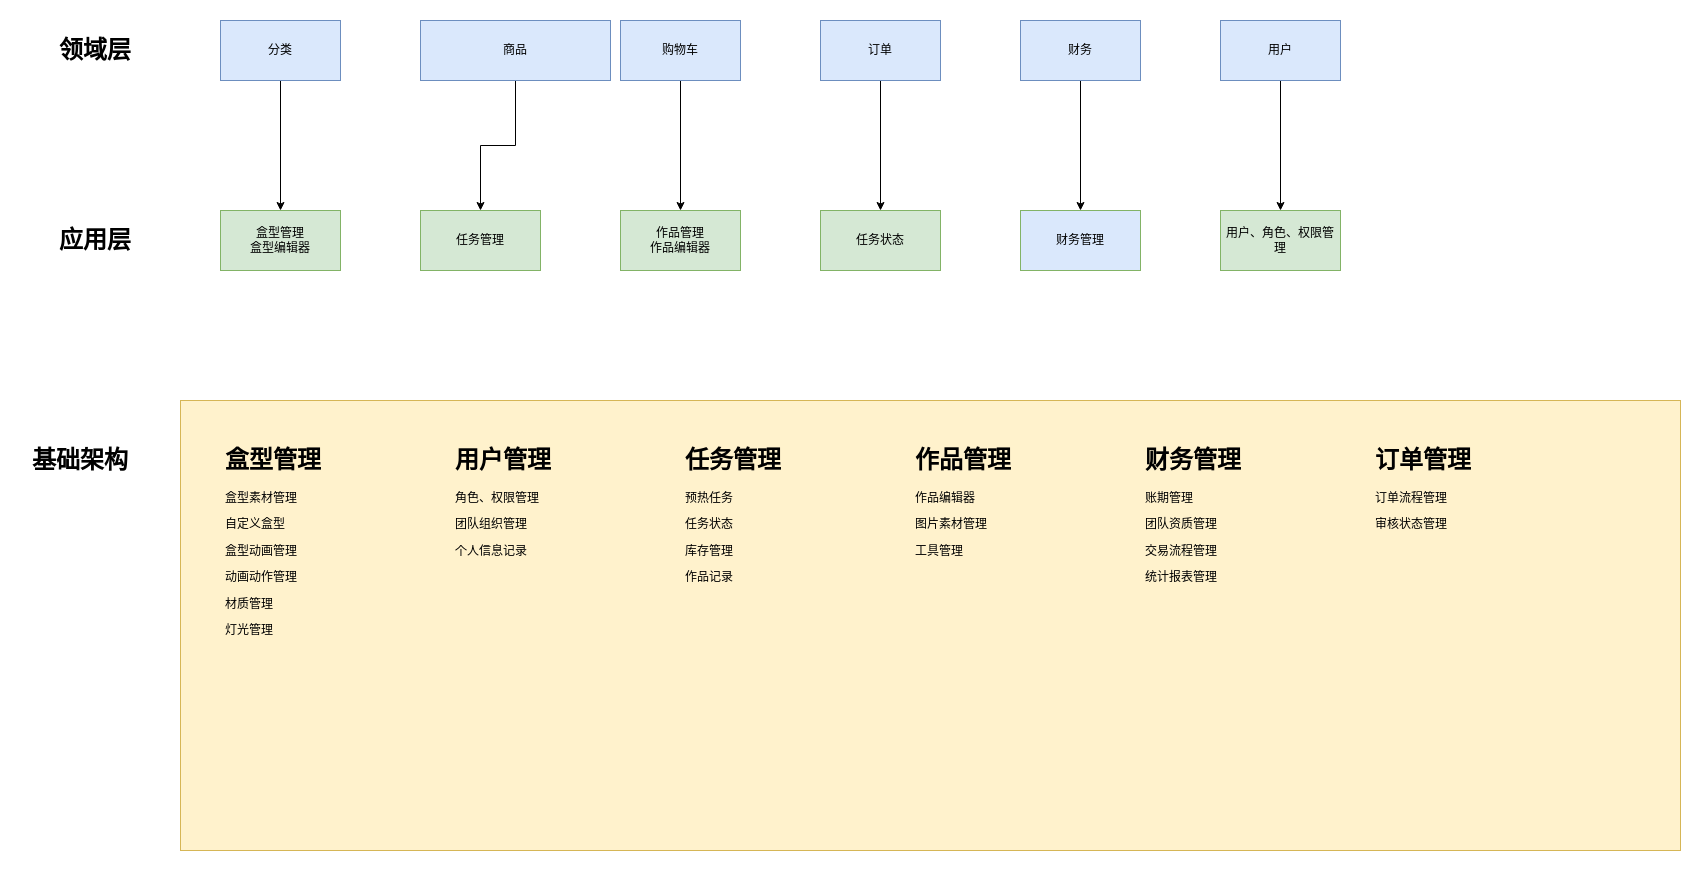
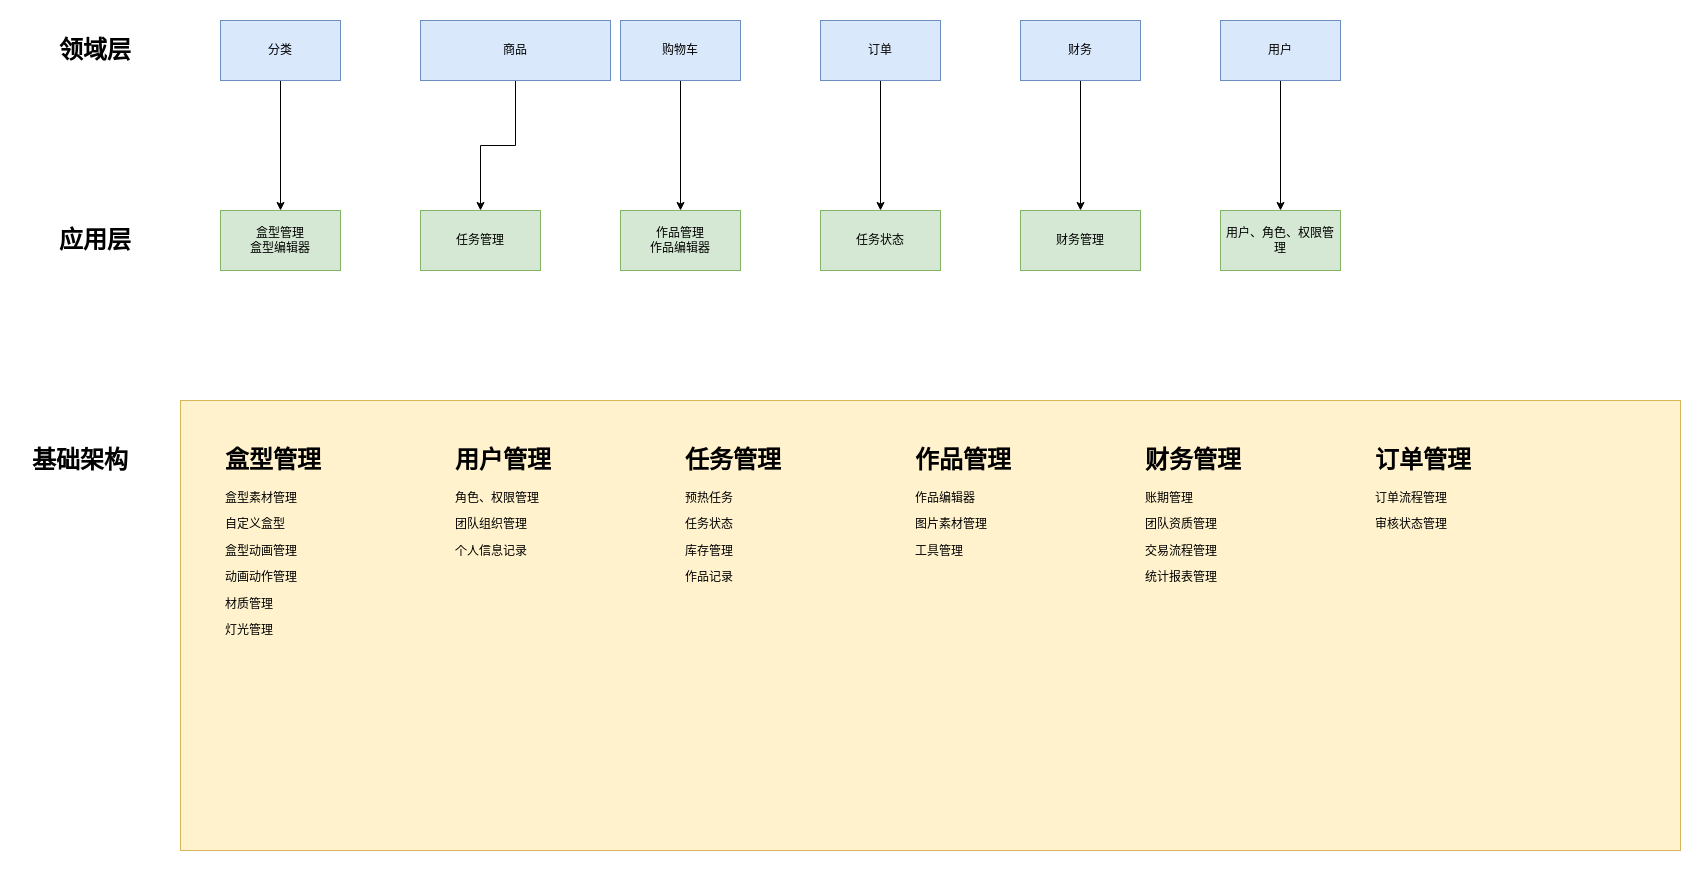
(1081, 241) -> (1081, 241)
